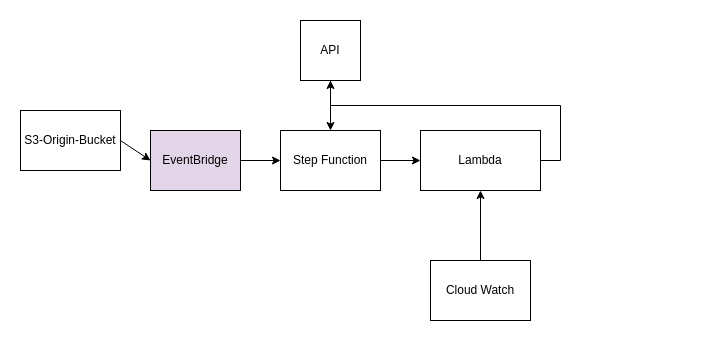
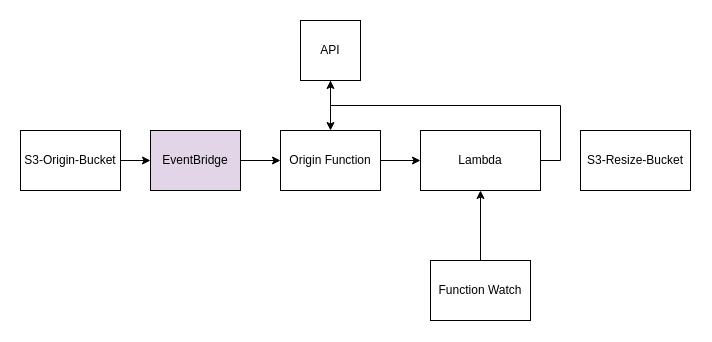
(71, 141) -> (71, 161)
(331, 161) -> (331, 161)
none -> (636, 161)
(481, 291) -> (481, 291)
